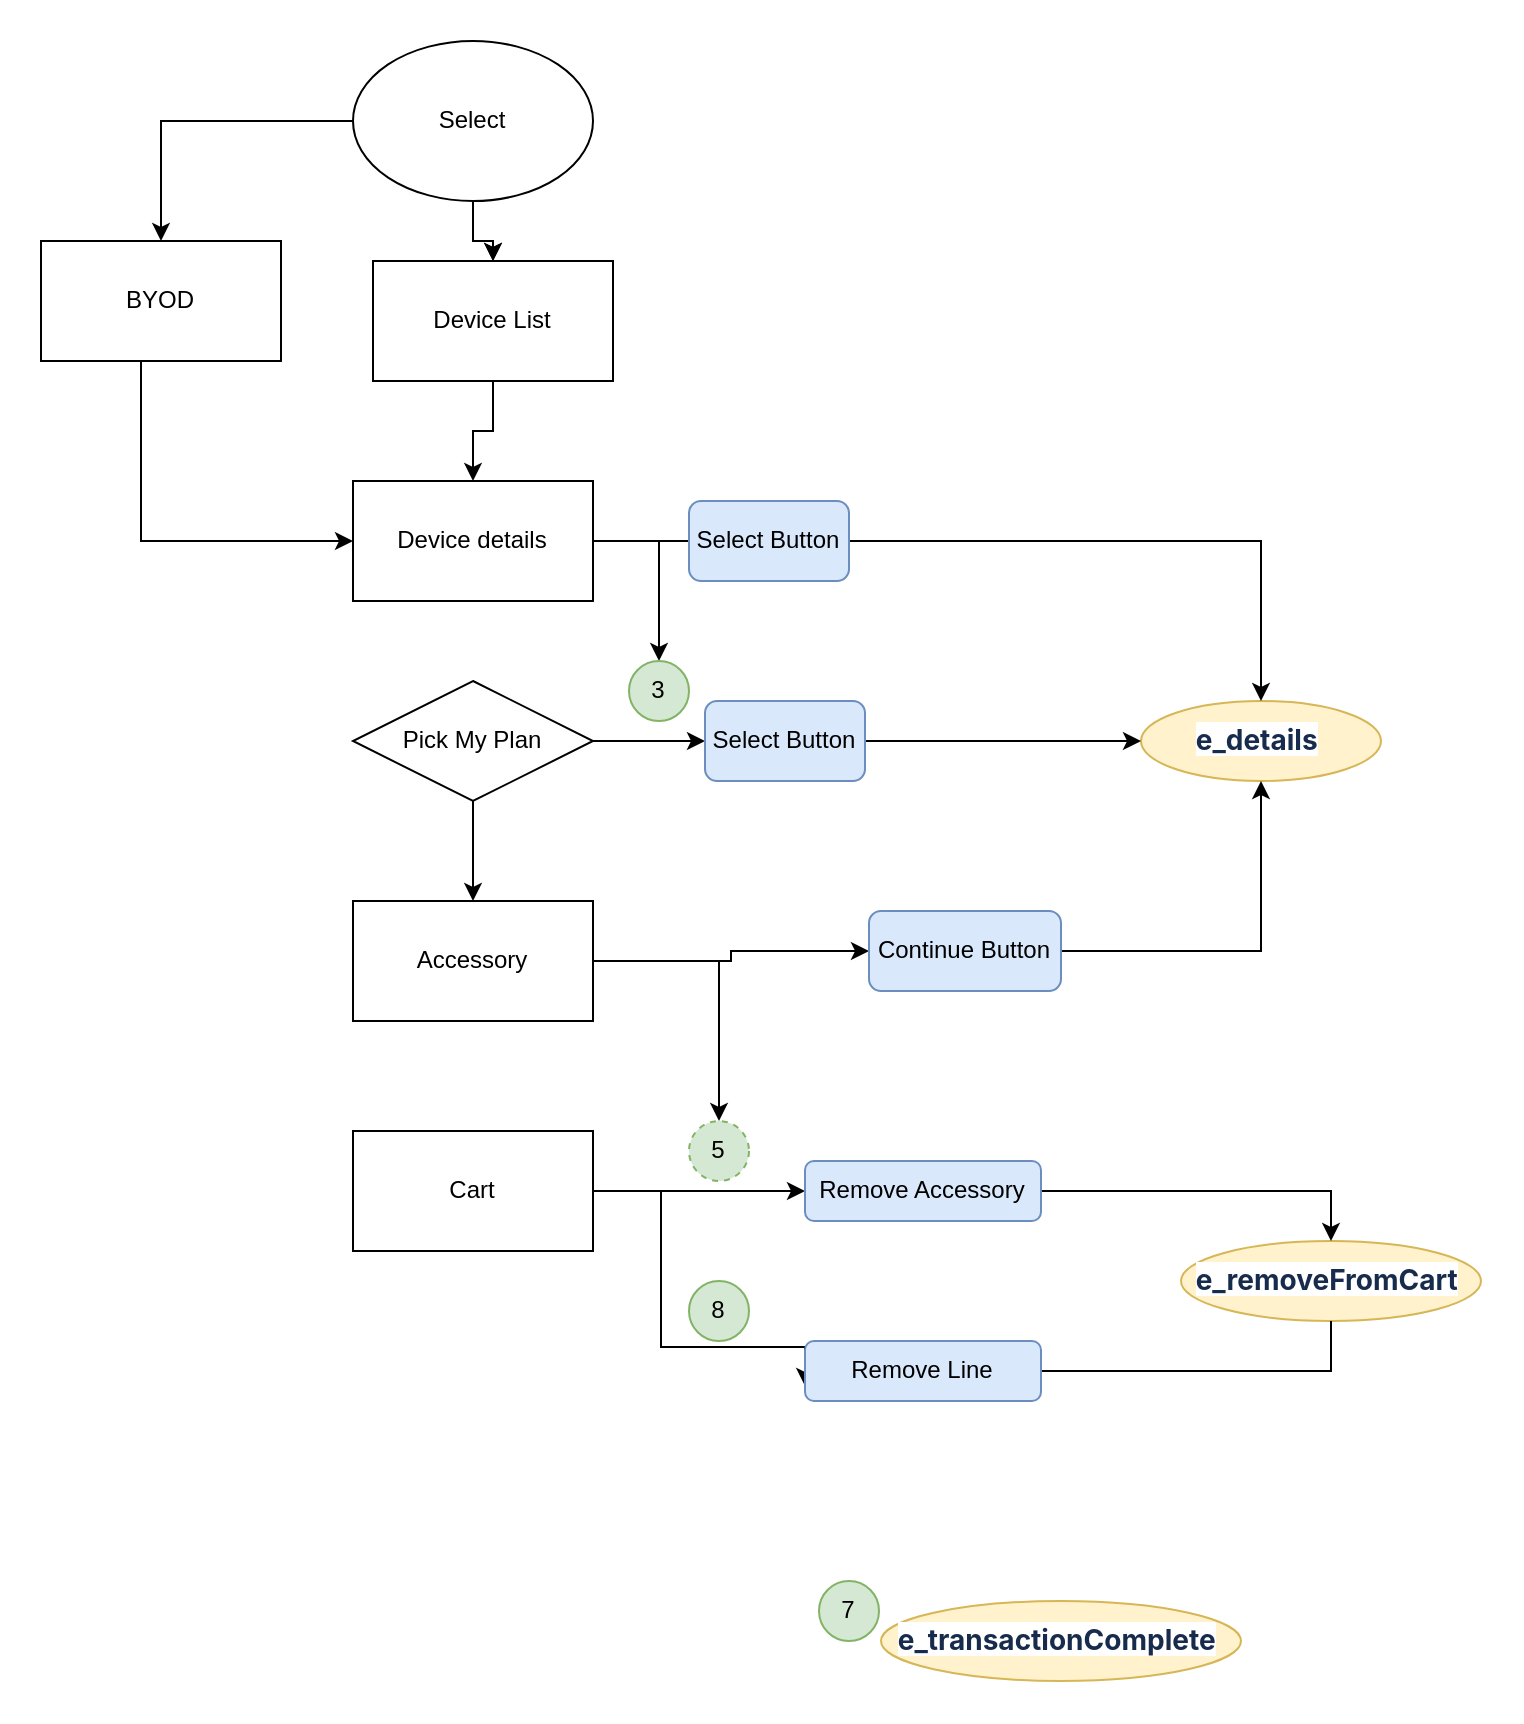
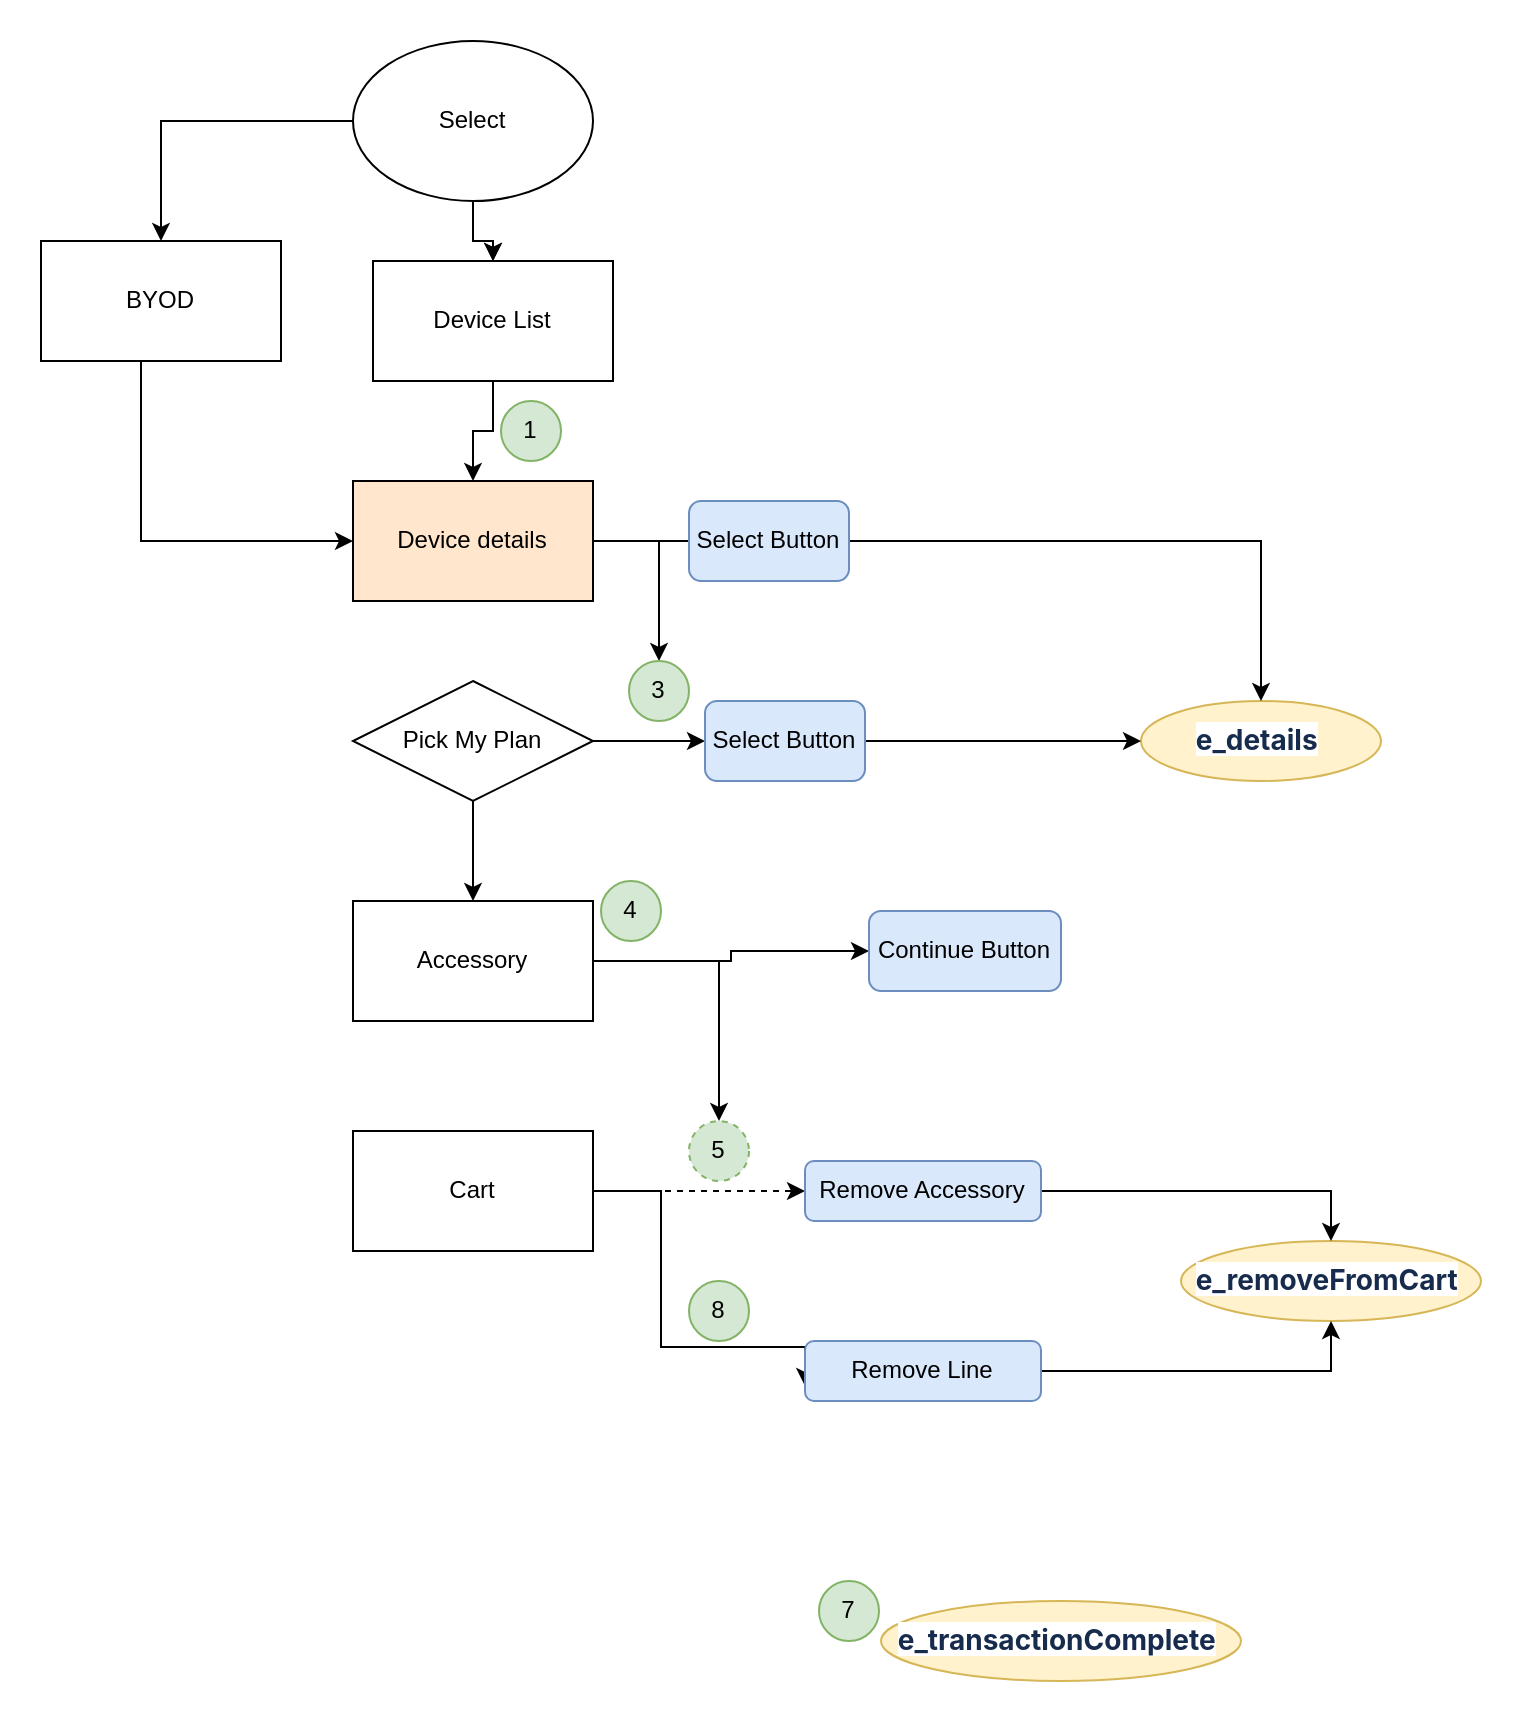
none -> (531, 431)
(473, 541) -> (473, 541)
none -> (631, 911)
(1239, 951) -> none
(725, 1191) -> (725, 1191)
(1331, 1329) -> (1331, 1336)
